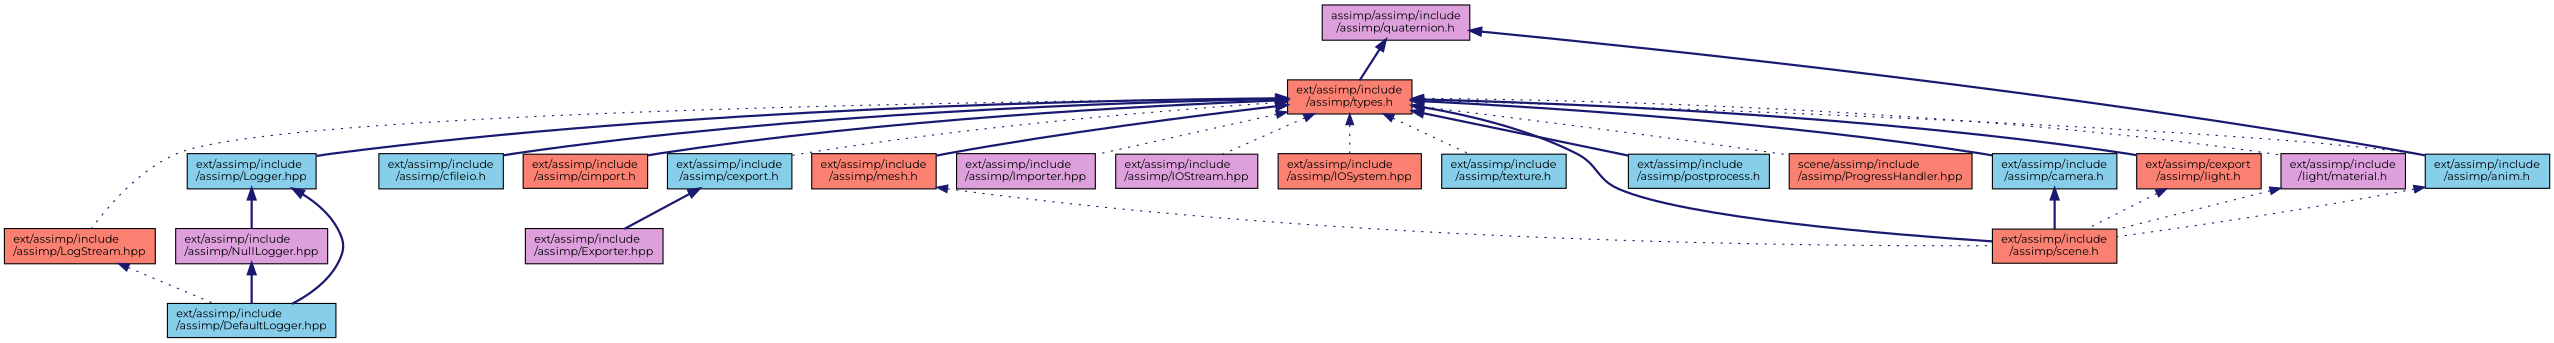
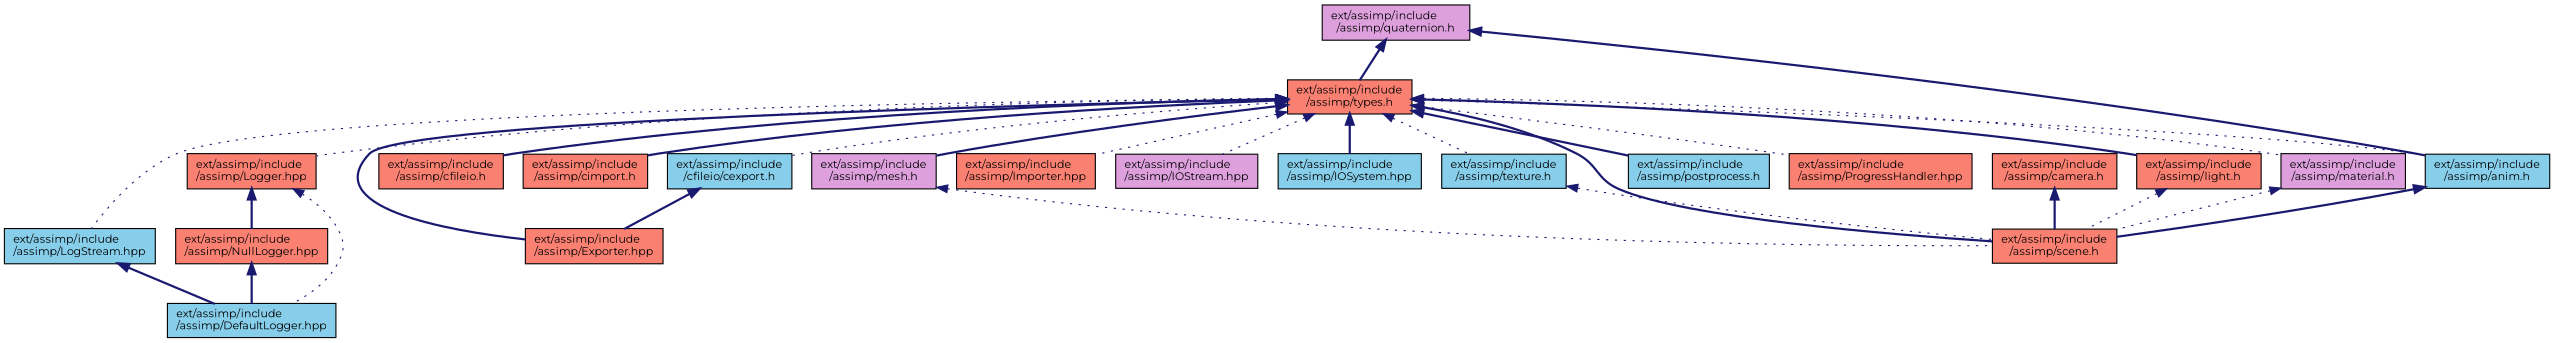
(1396, 23) -> (1396, 23)
(772, 115) -> (796, 114)
(1708, 121) -> (715, 118)
(1350, 139) -> (1350, 139)
(252, 171) -> (252, 171)
(441, 171) -> (441, 171)
(730, 171) -> (730, 171)
(874, 171) -> (874, 171)
(1026, 171) -> (1026, 171)
(1350, 171) -> (1350, 171)
(1881, 171) -> (1881, 171)
(2055, 171) -> (2055, 171)
(2199, 171) -> (2199, 171)
(2343, 171) -> (2343, 171)
(2266, 215) -> (2266, 215)
none -> (1785, 217)
(80, 246) -> (80, 246)
(252, 246) -> (252, 246)
(594, 246) -> (594, 246)
(342, 252) -> (342, 252)
(171, 286) -> (171, 286)
